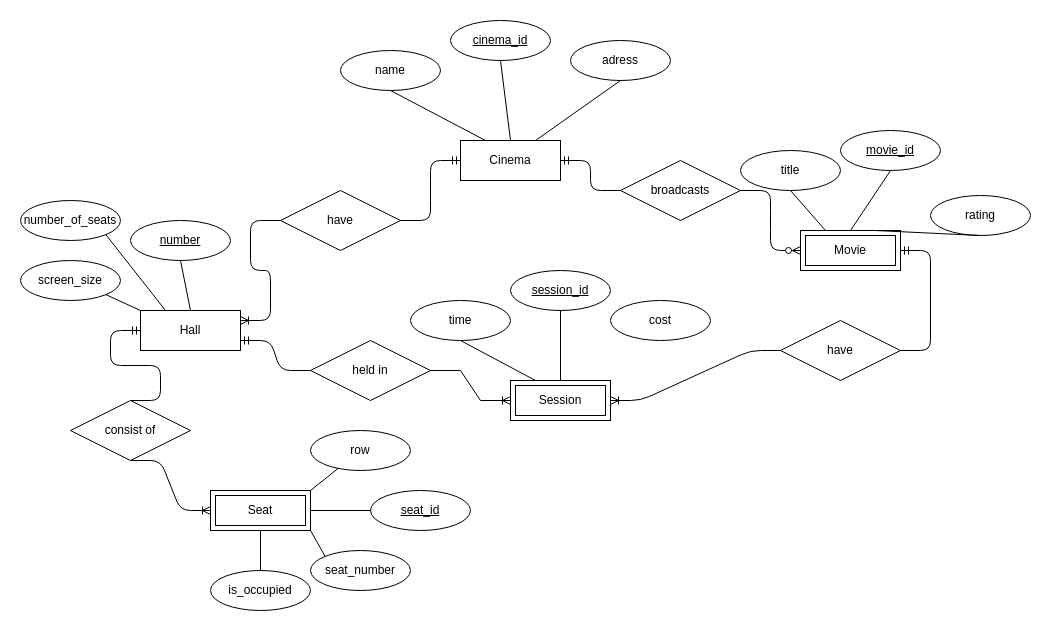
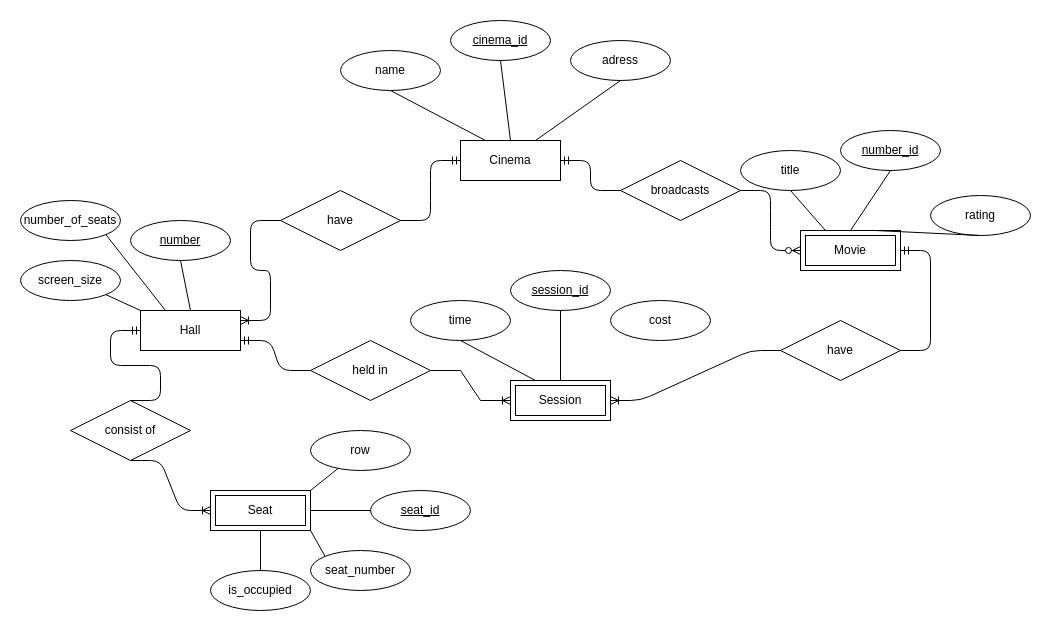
(891, 151) -> (891, 151)
